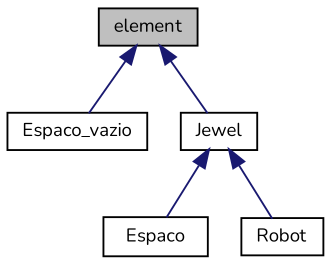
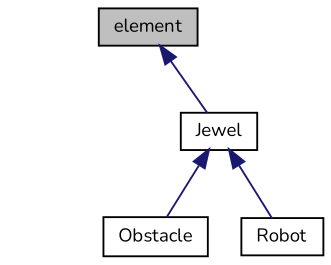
(77, 131) -> none
(156, 237) -> (156, 237)
